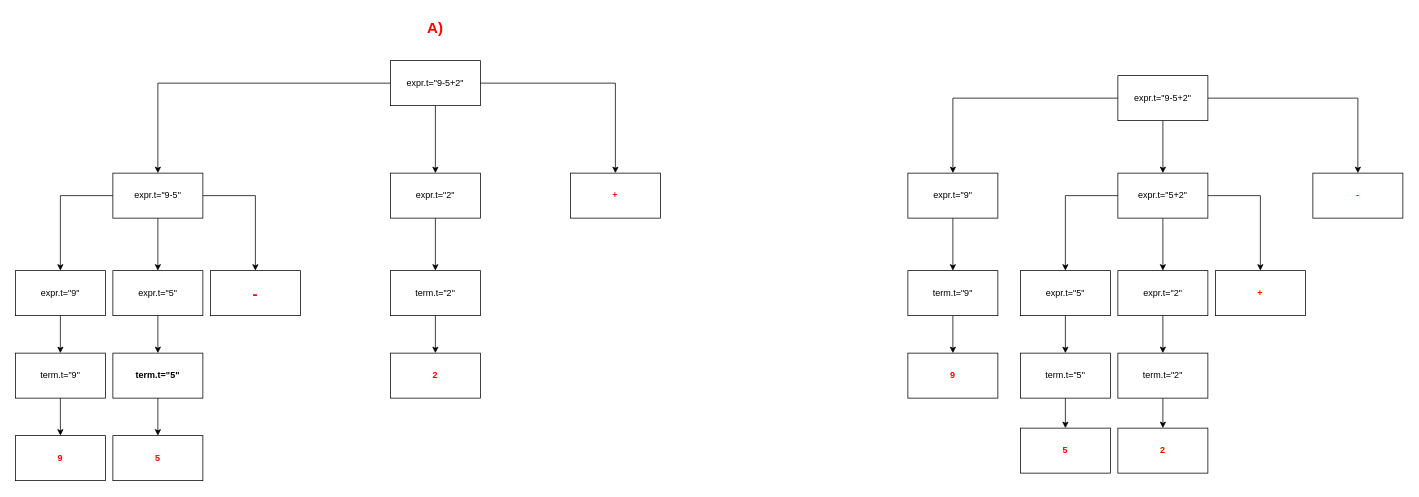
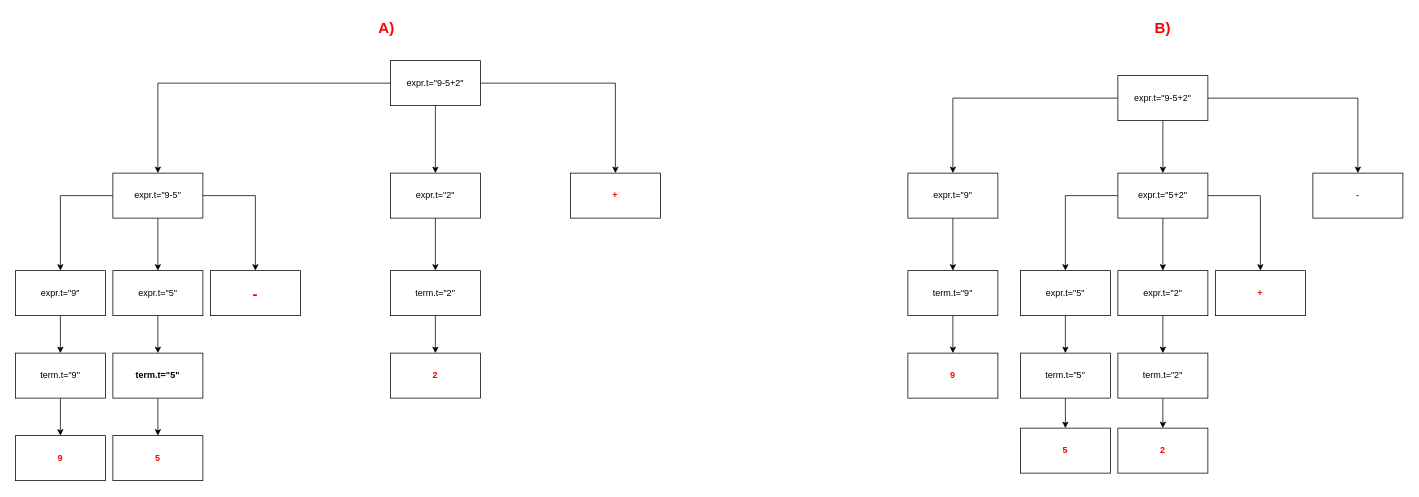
(435, 27) -> (387, 27)
none -> (1163, 27)
